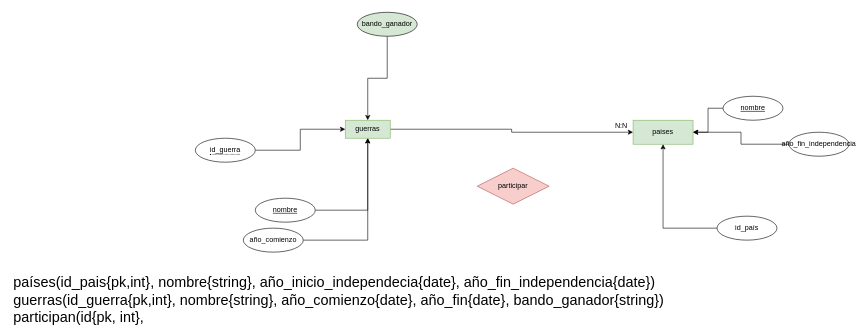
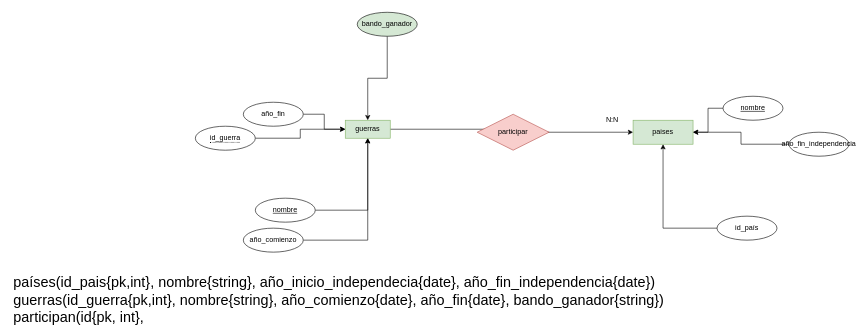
none -> (273, 114)
none -> (320, 114)
(621, 126) -> (612, 120)
(225, 150) -> (225, 138)
(513, 186) -> (513, 132)
